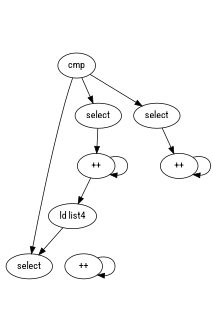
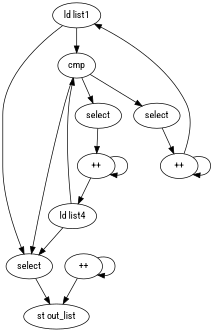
none -> (77, 15)
none -> (67, 144)
none -> (56, 317)
